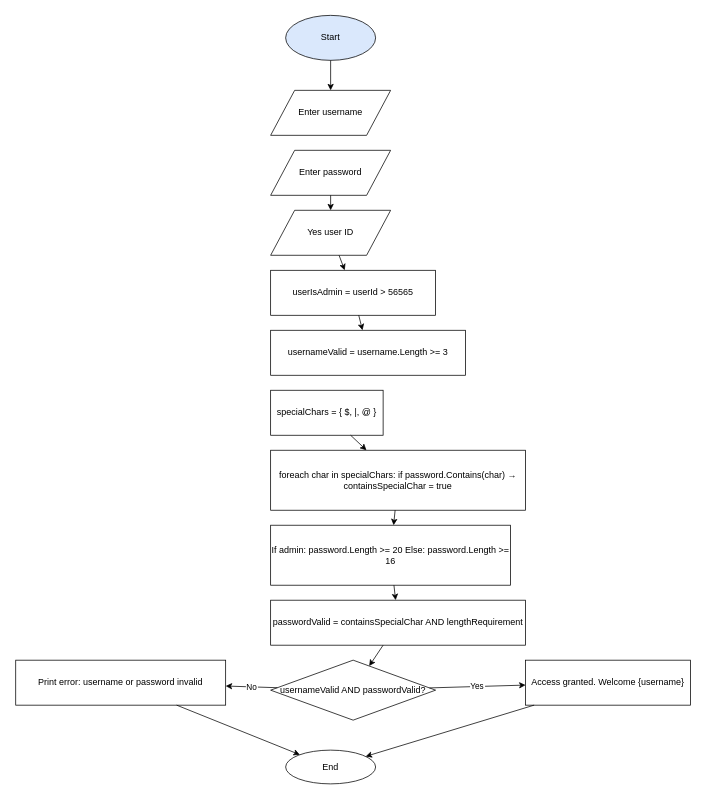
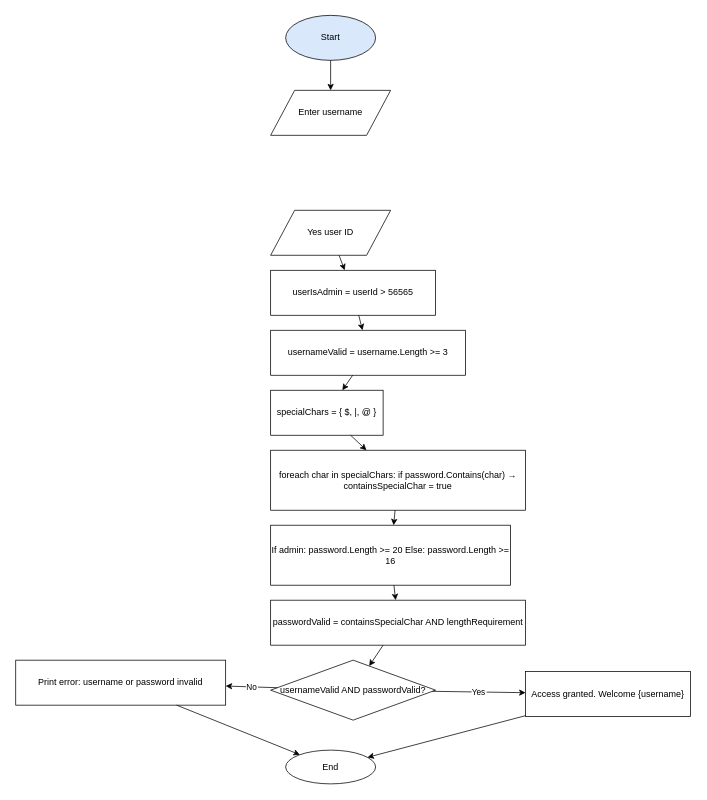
(330, 173) -> none
(330, 200) -> none
none -> (349, 380)
(608, 683) -> (608, 694)
